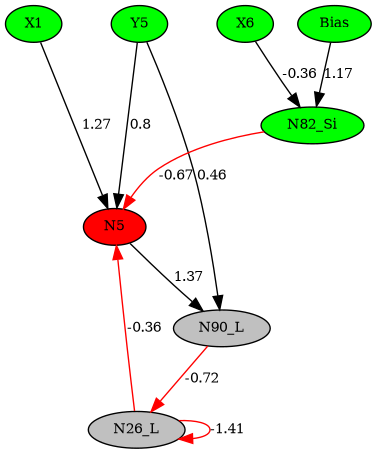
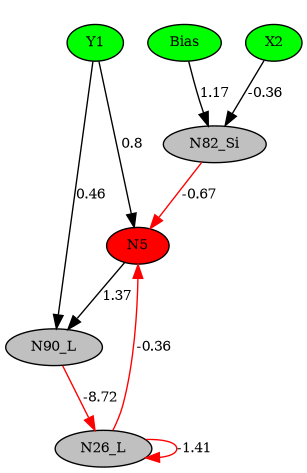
(34, 24) -> none
(139, 24) -> (95, 43)
(245, 24) -> (274, 43)
(313, 125) -> (215, 144)
(202, 379) -> (100, 398)
